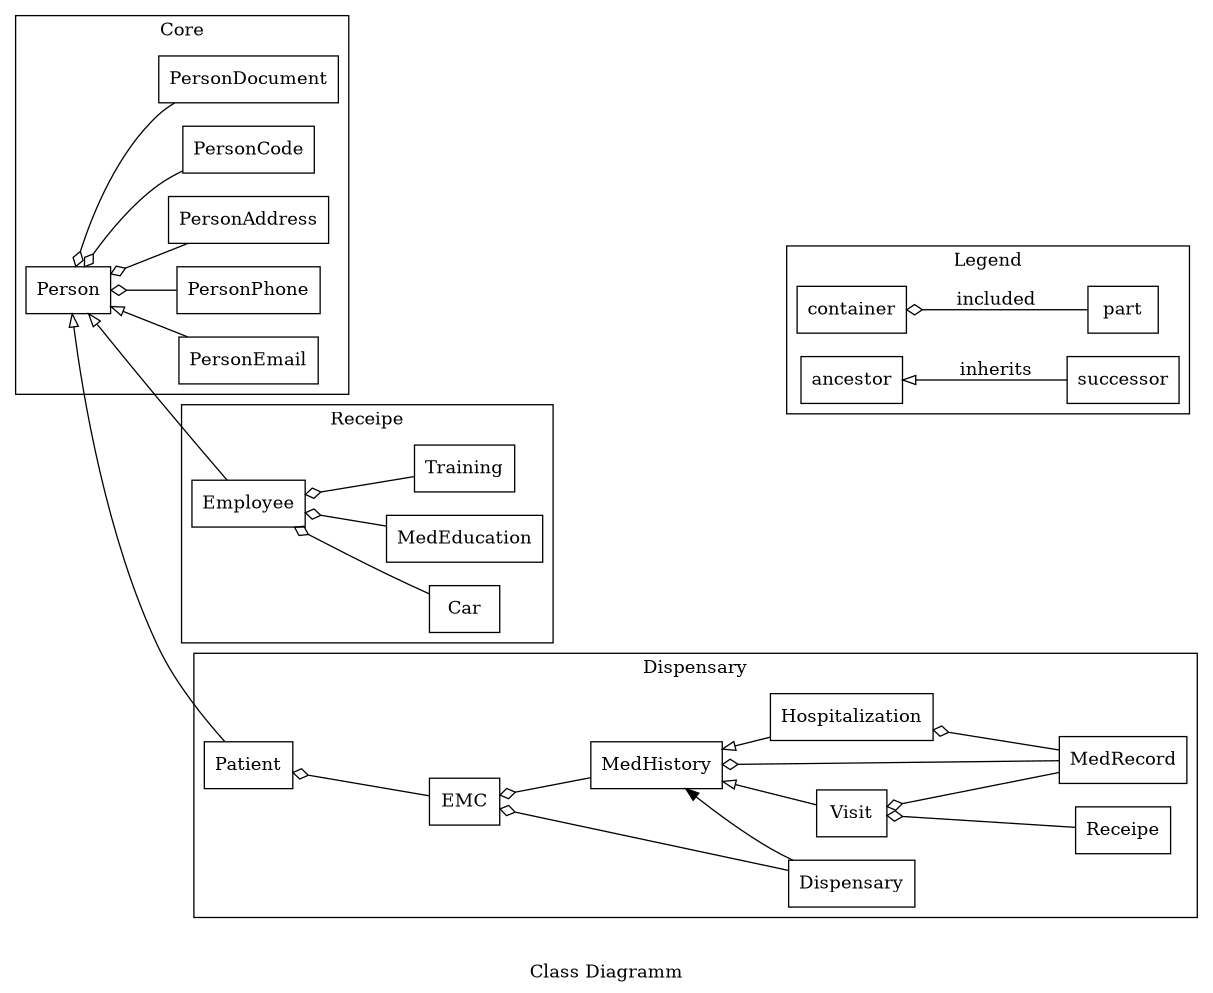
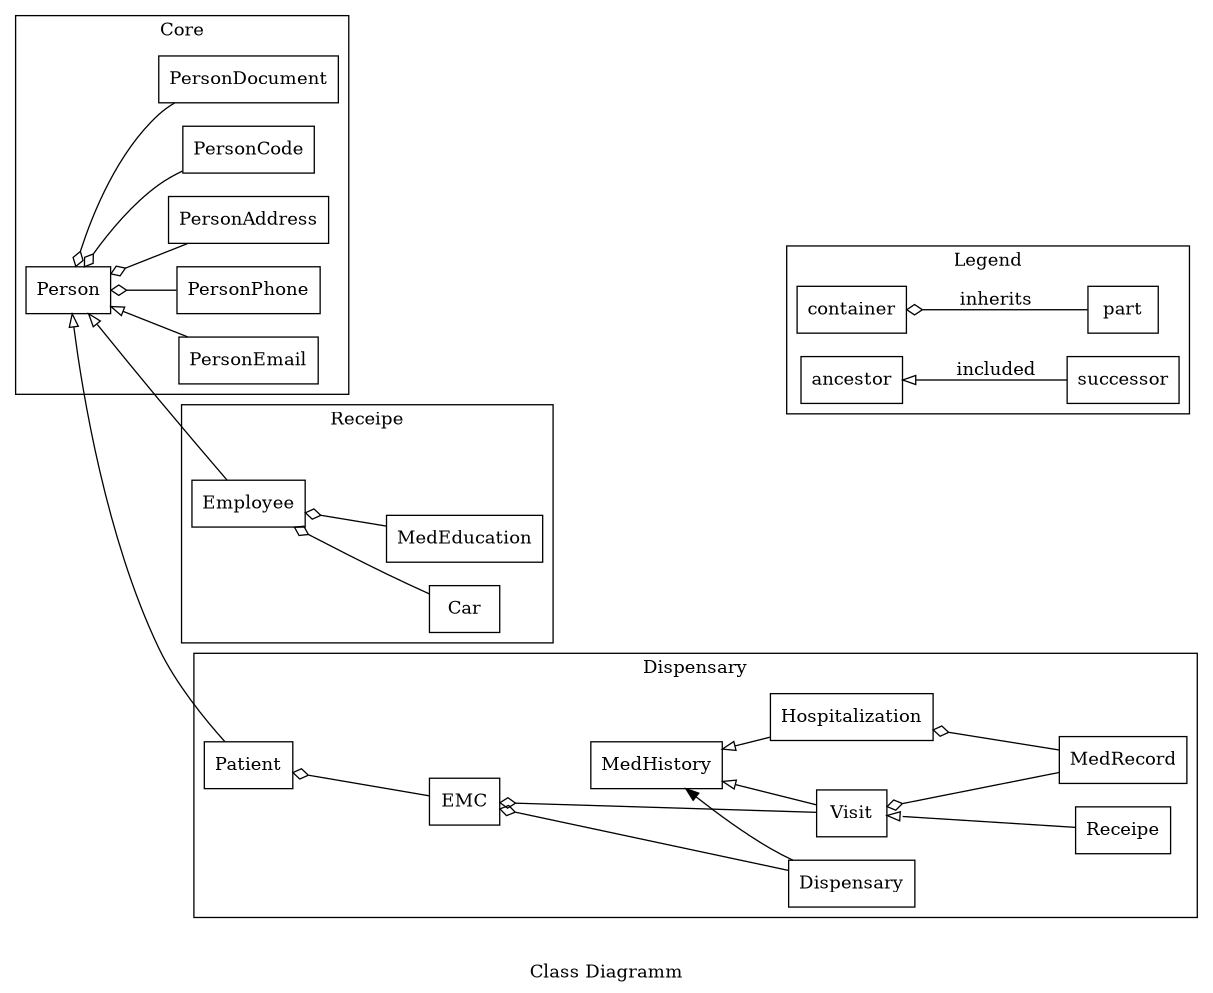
(996, 300) -> (996, 300)
(996, 370) -> (996, 370)
(465, 468) -> none
(899, 763) -> none
(553, 785) -> (666, 808)
(989, 822) -> (989, 822)
